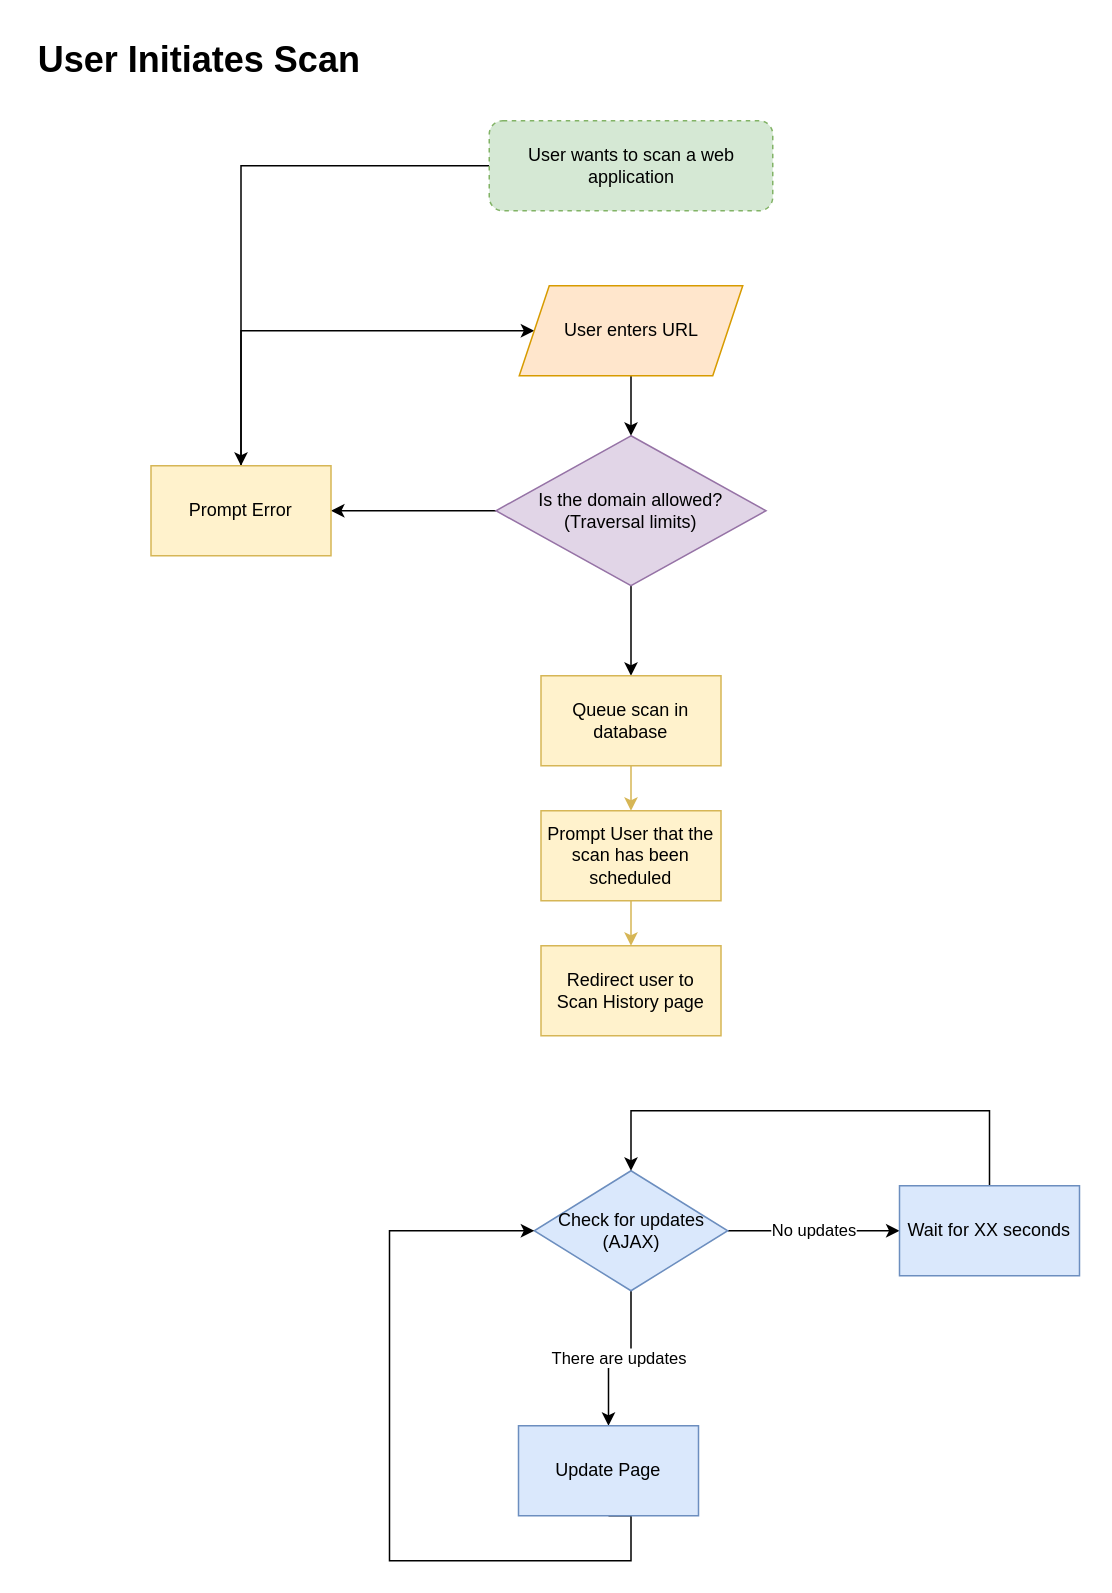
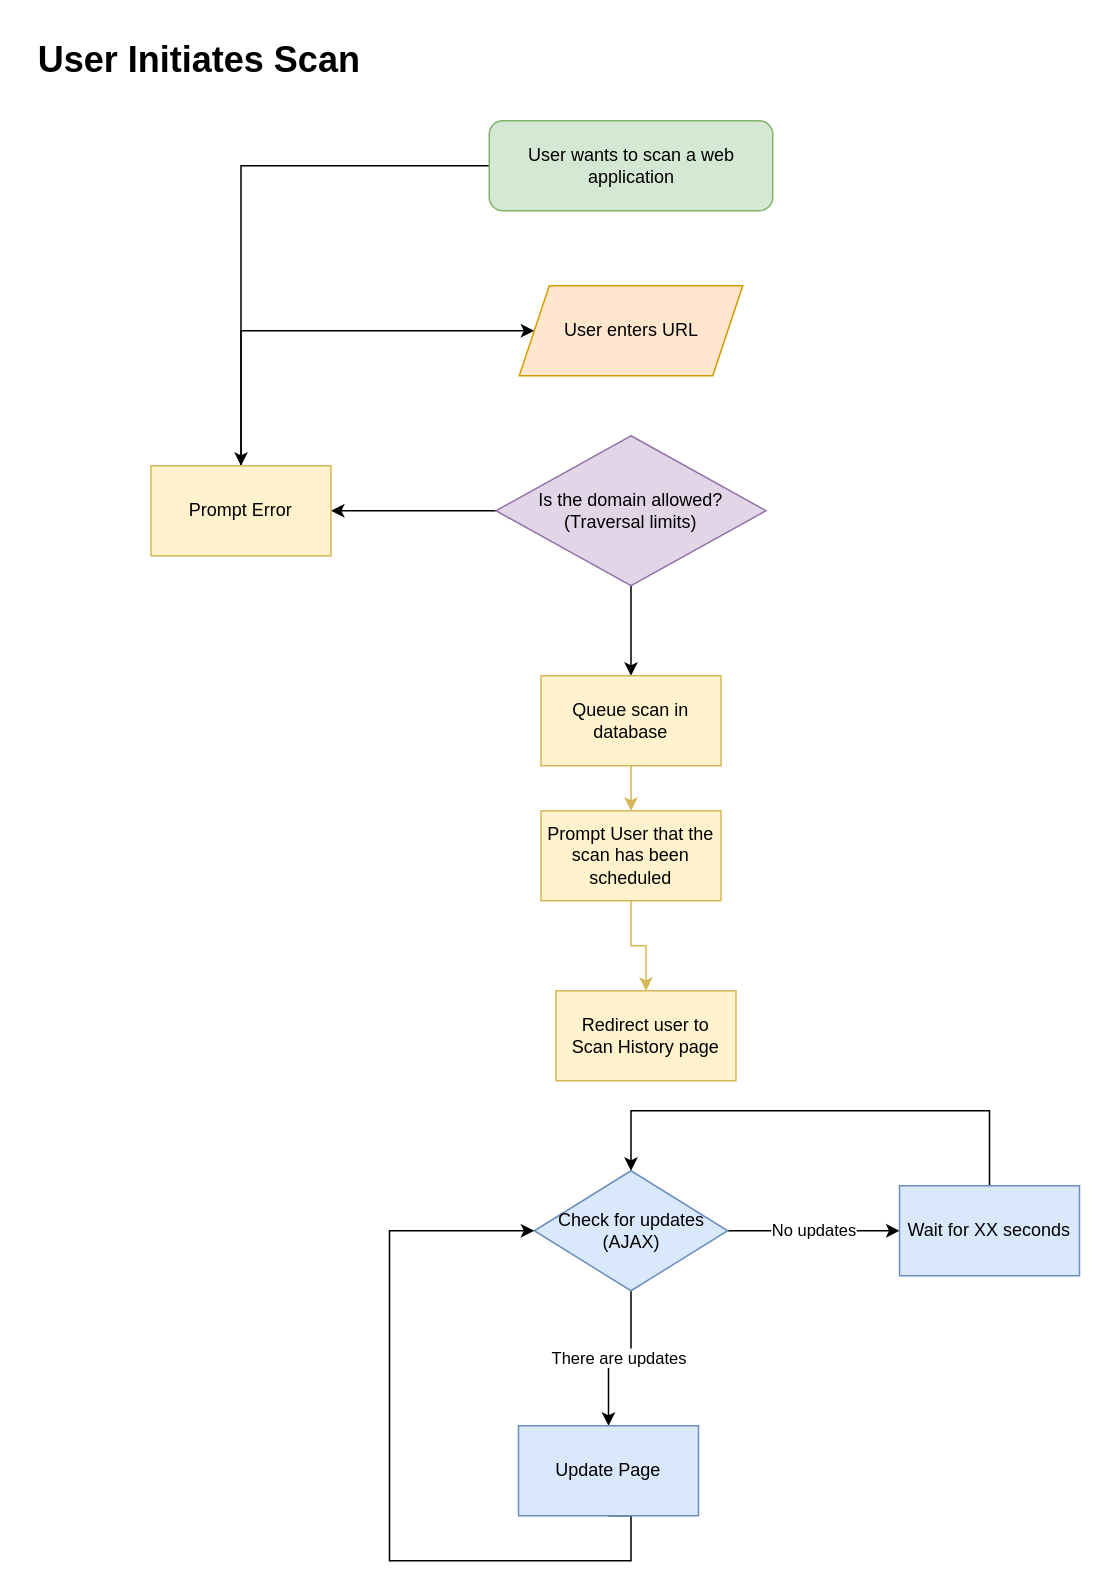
(631, 166) -> (631, 166)
(631, 401) -> none
(631, 991) -> (646, 1036)
